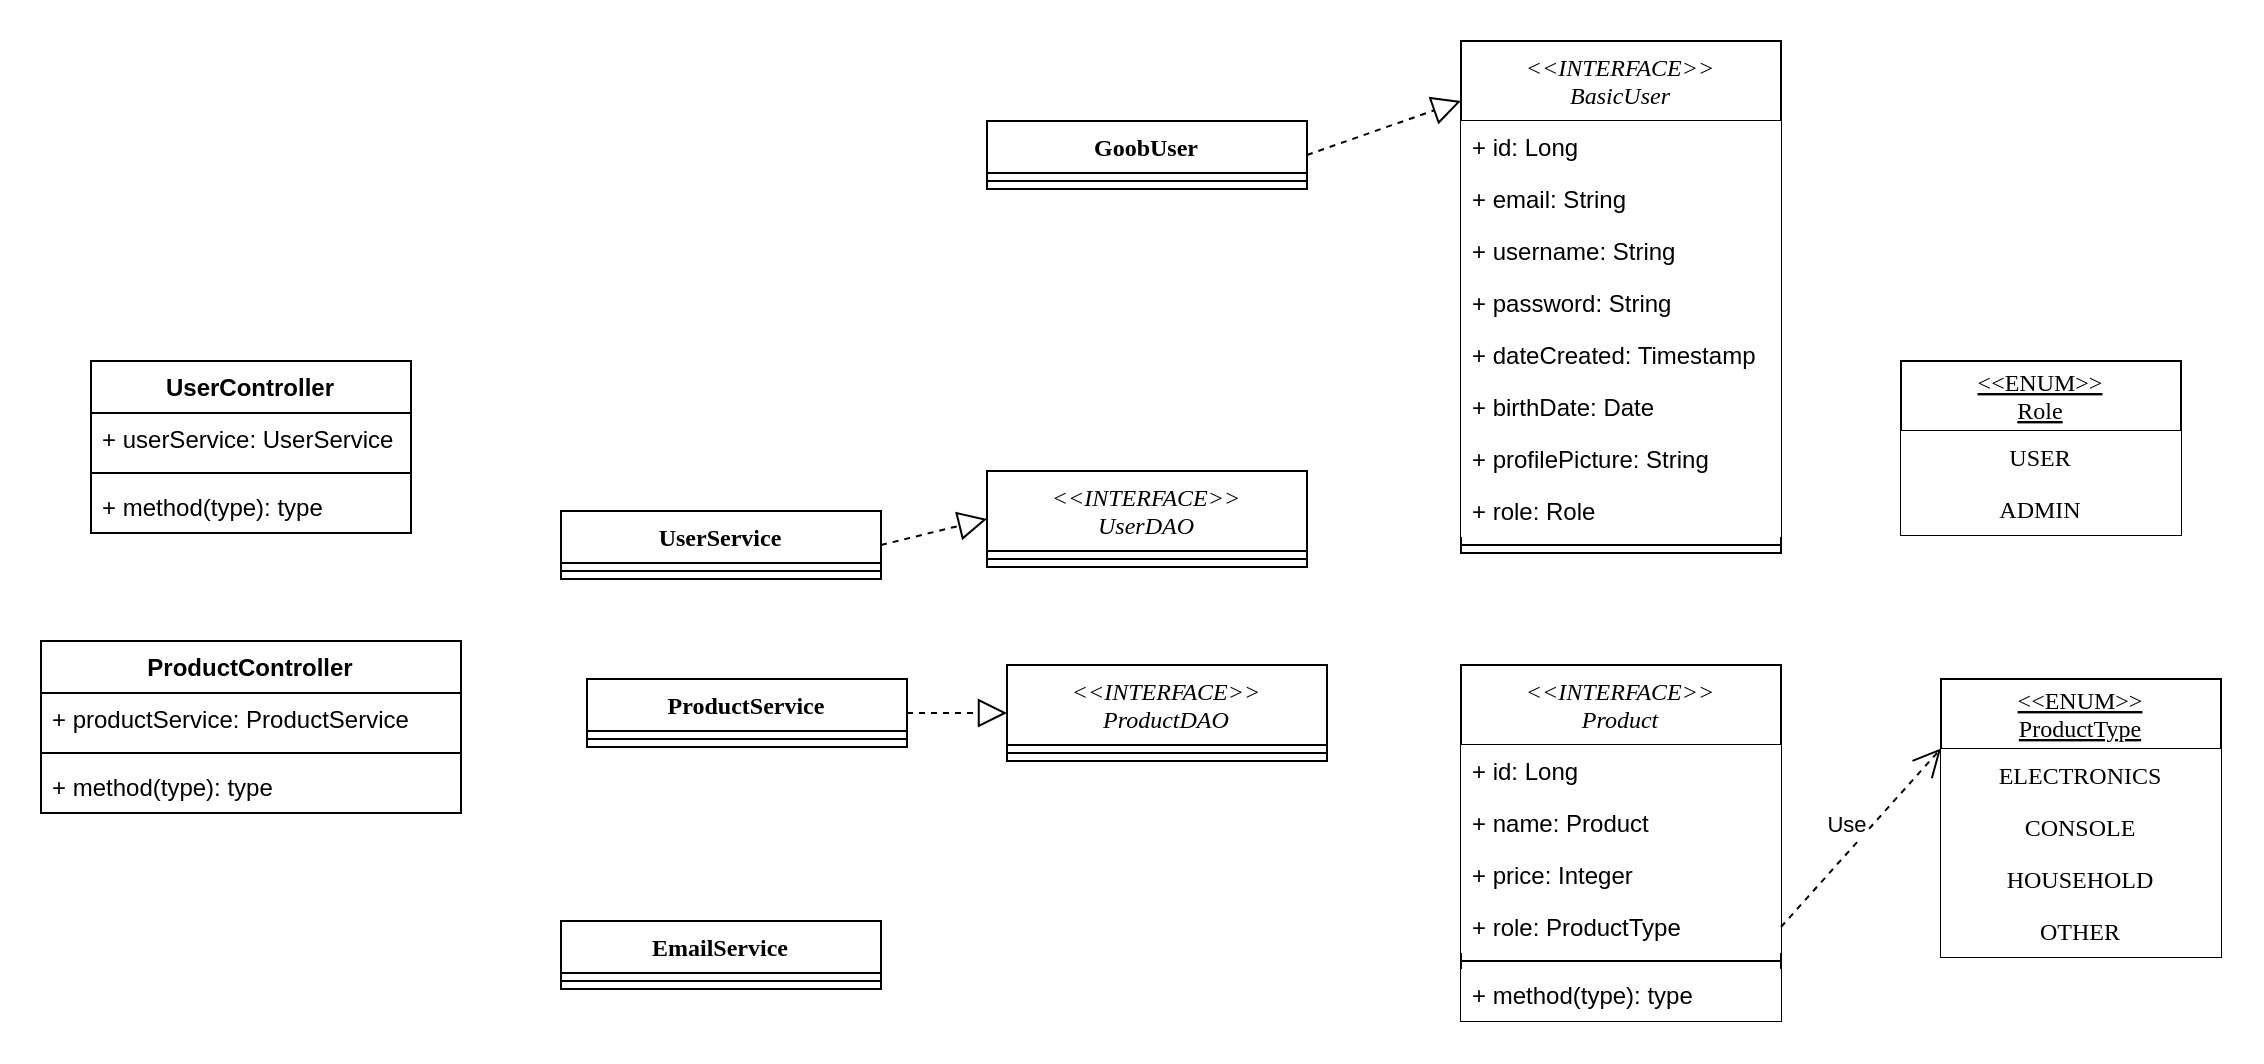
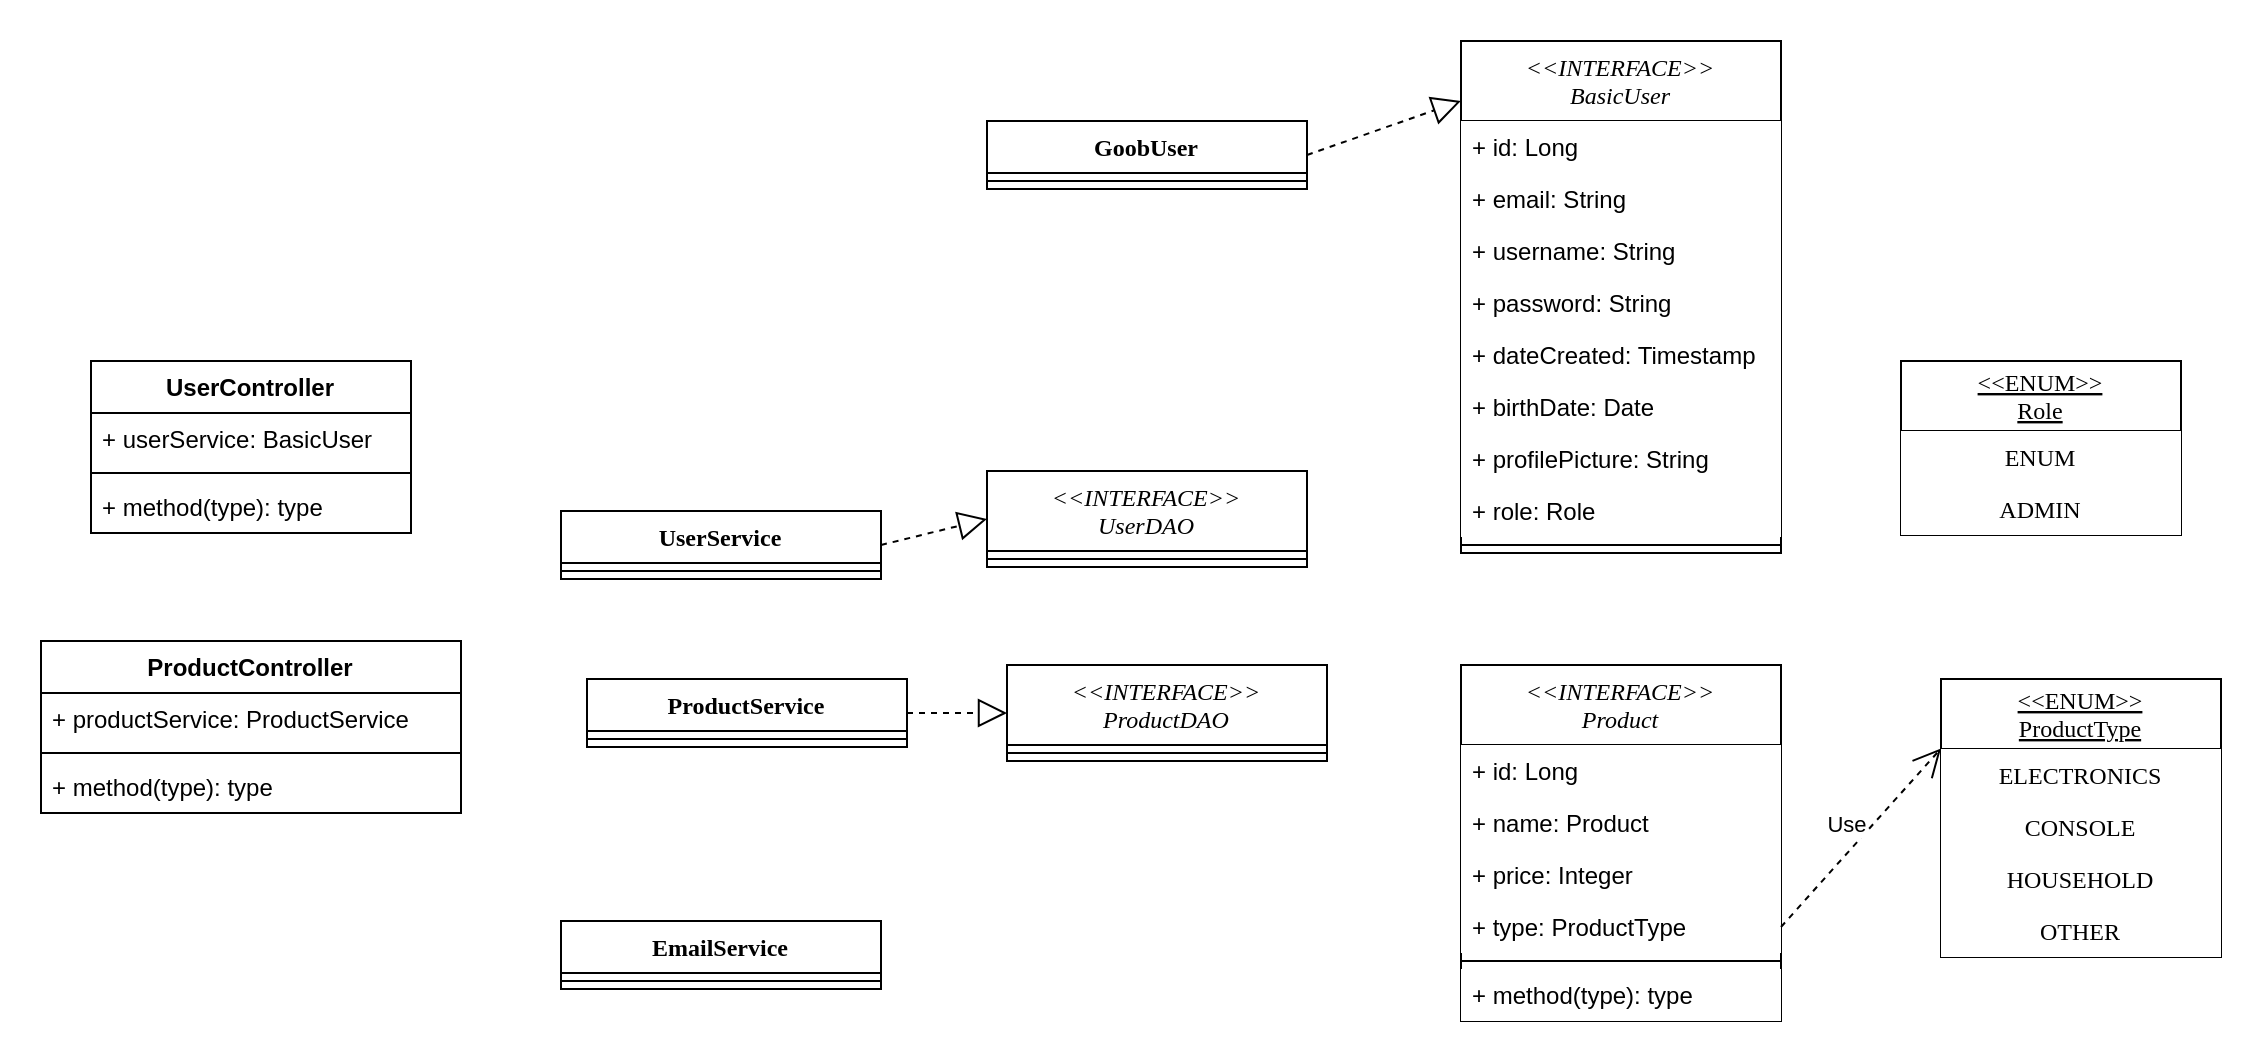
(261, 440) -> (248, 440)
(2040, 458) -> (2040, 458)
(1587, 928) -> (1590, 928)
